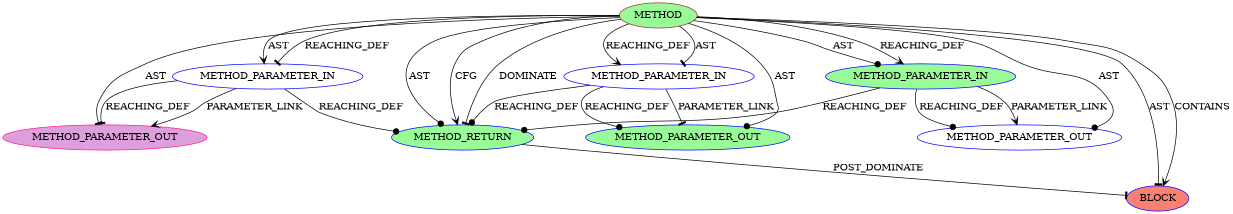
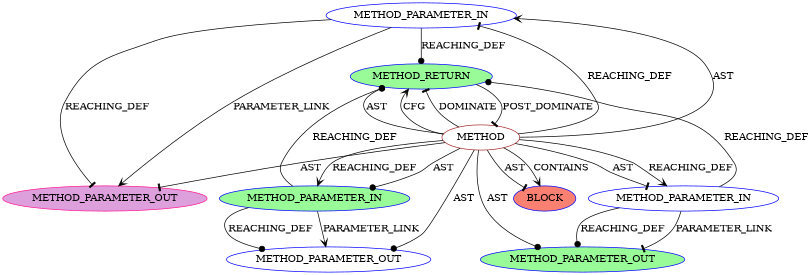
(658, 15) -> (481, 137)
(823, 171) -> (498, 99)
